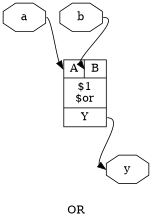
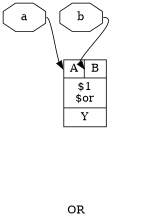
(128, 169) -> none
